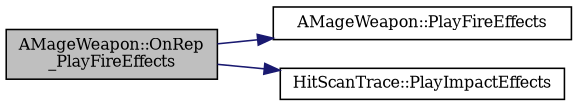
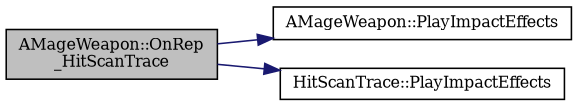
(422, 23) -> (422, 23)
(112, 54) -> (112, 54)
